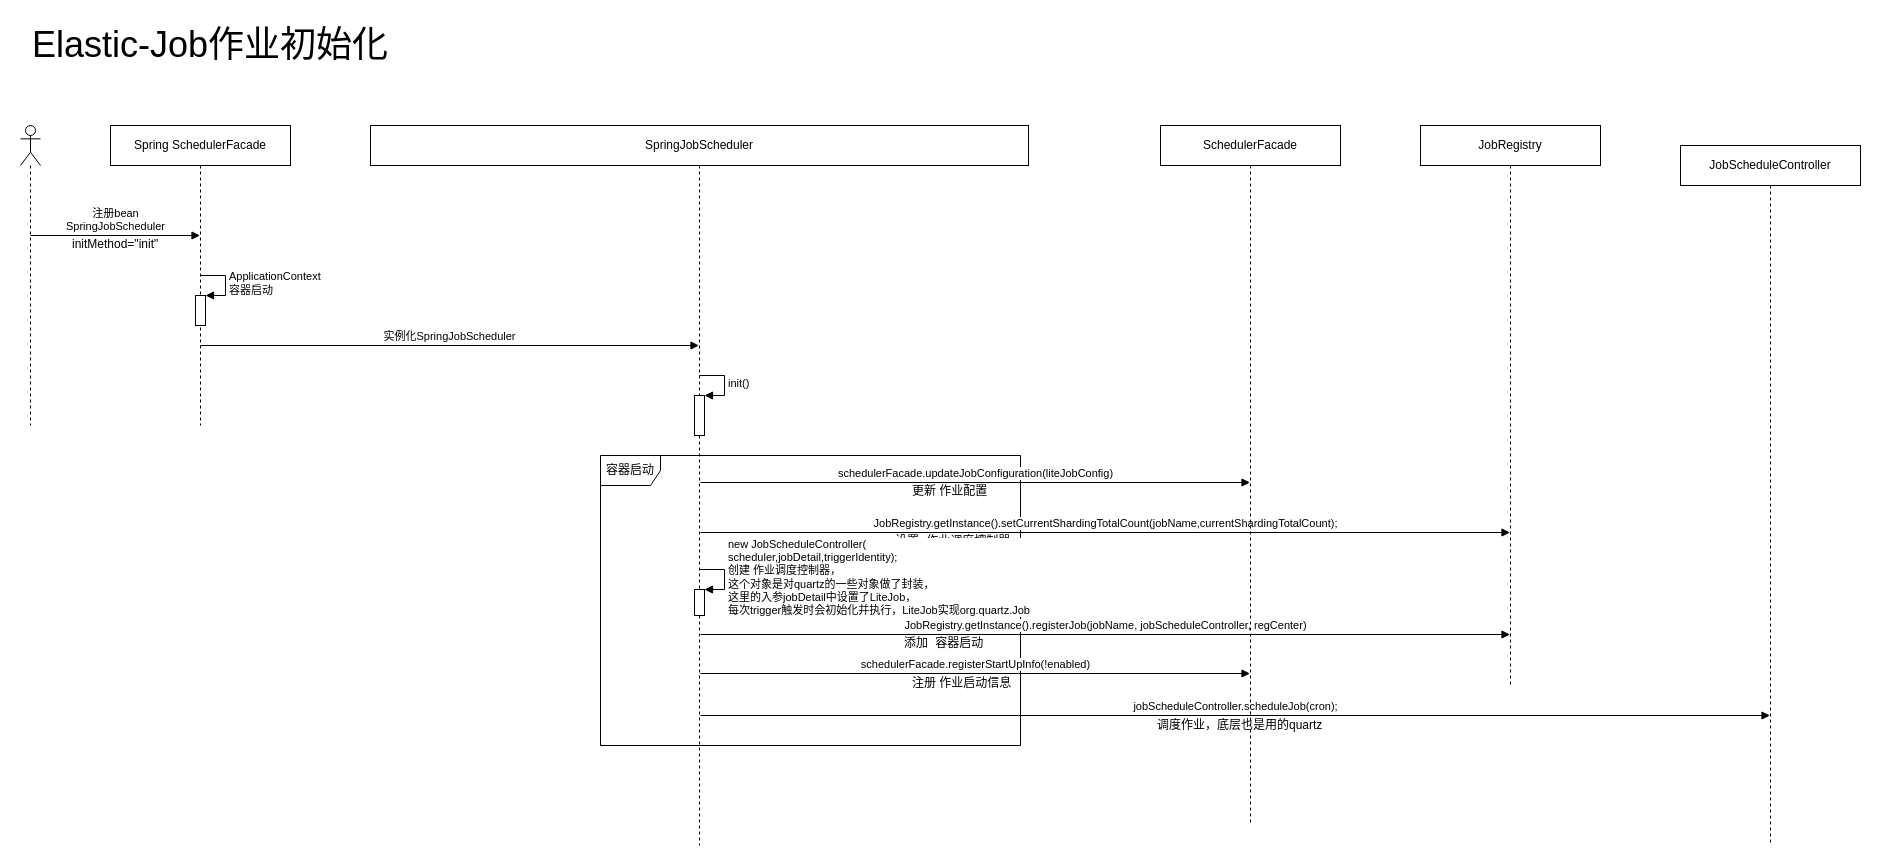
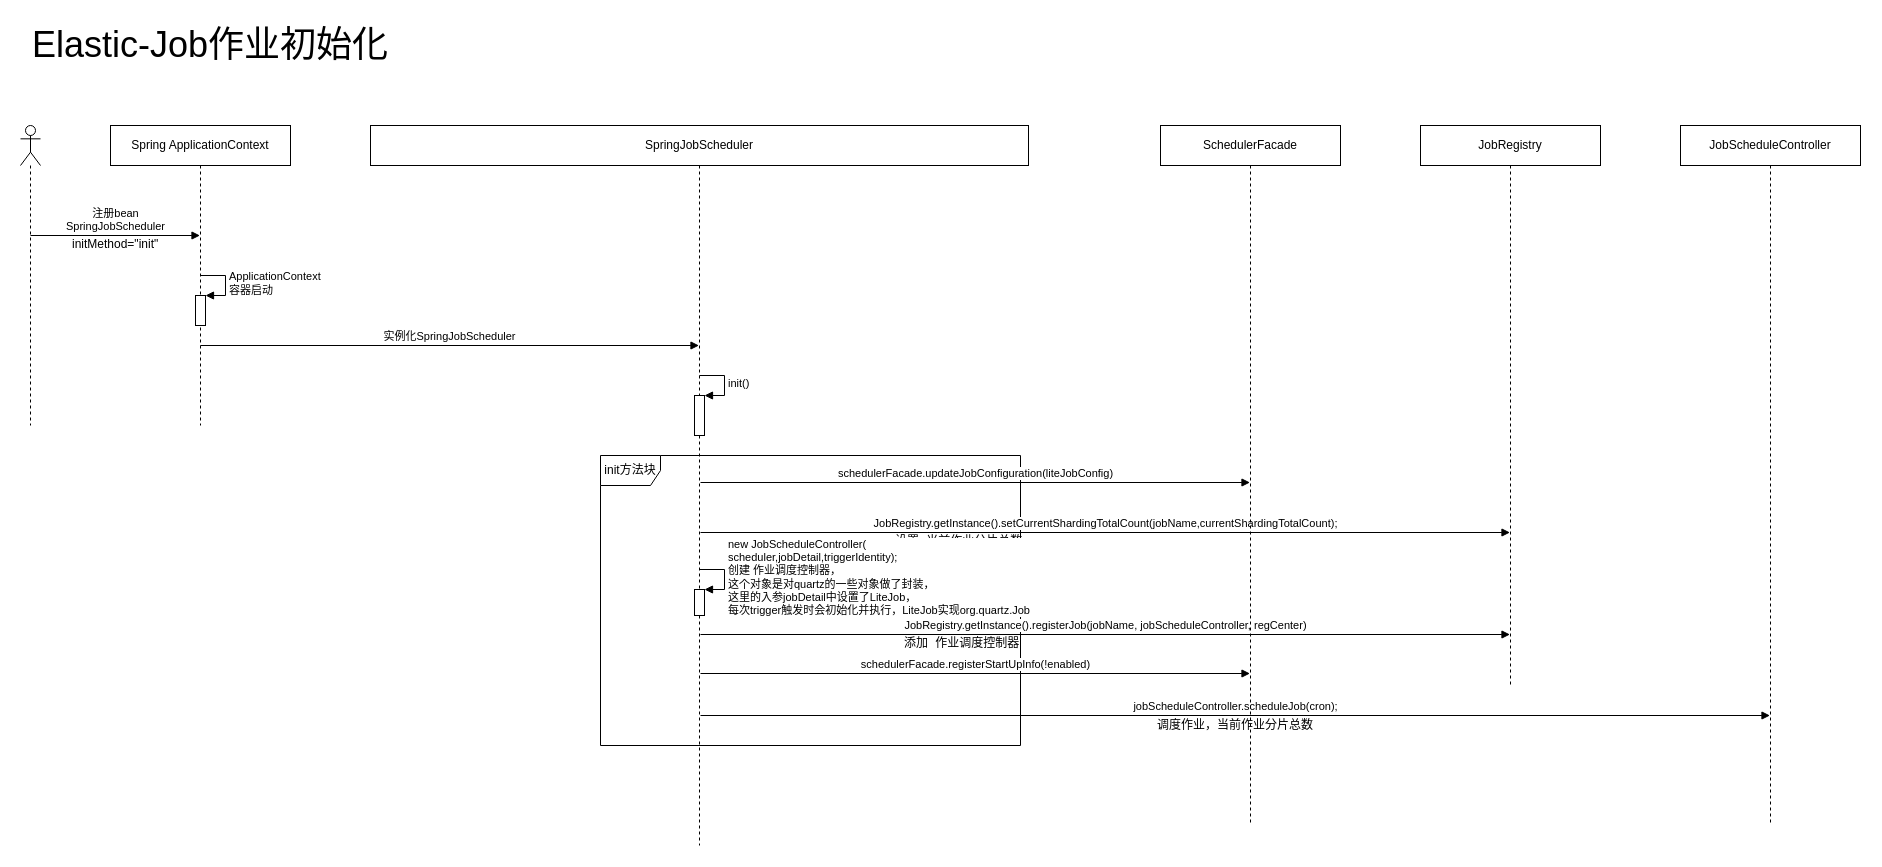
(201, 146) -> (201, 146)
(631, 471) -> (631, 471)
(956, 492) -> none
(1771, 496) -> (1771, 476)
(951, 530) -> (957, 530)
(942, 632) -> (960, 632)
(966, 684) -> none
(1244, 726) -> (1236, 726)
